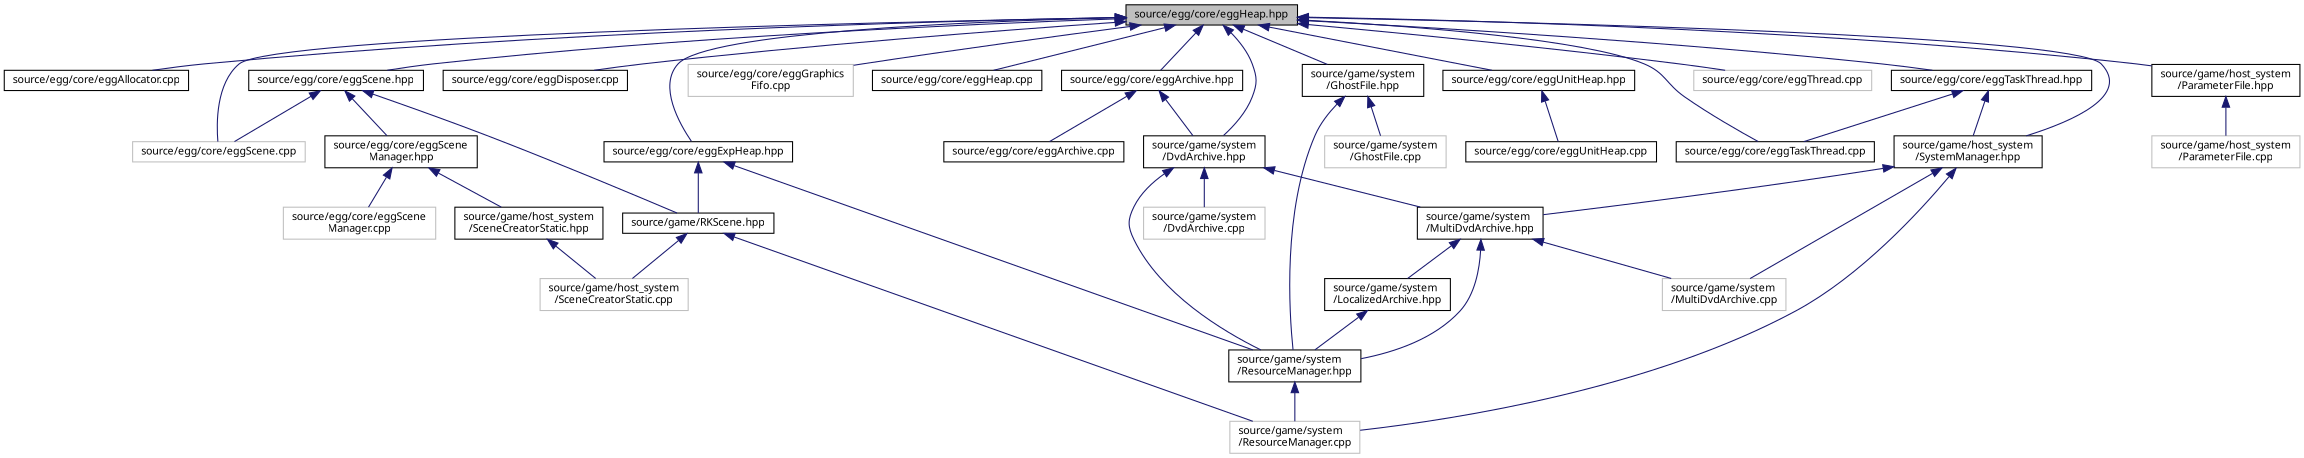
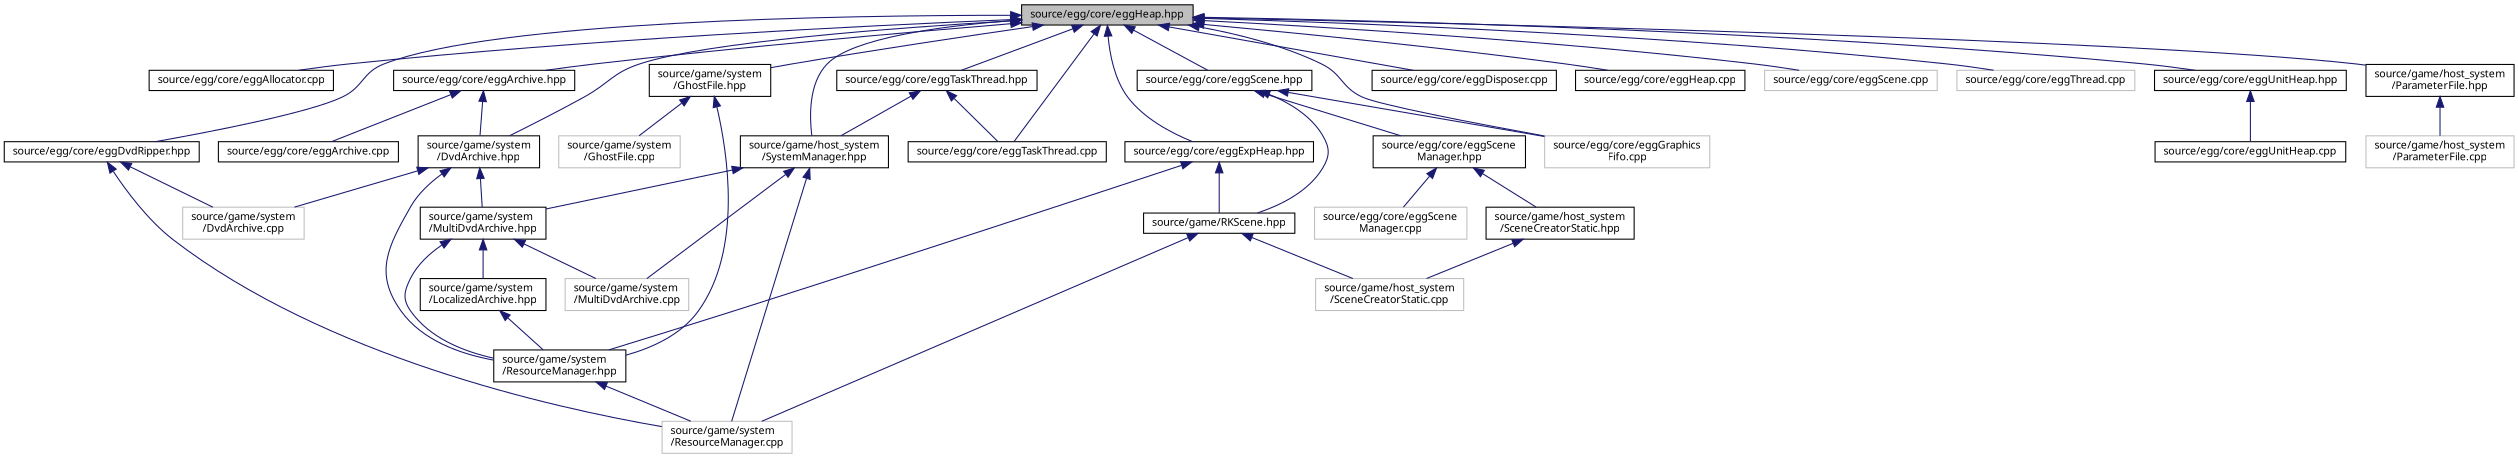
(273, 119) -> (1365, 106)
none -> (102, 152)
